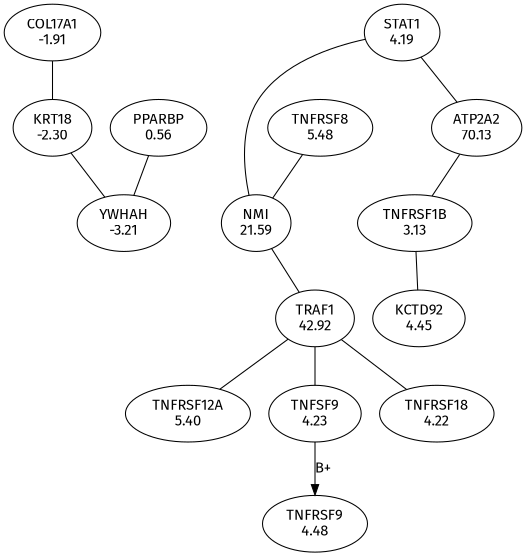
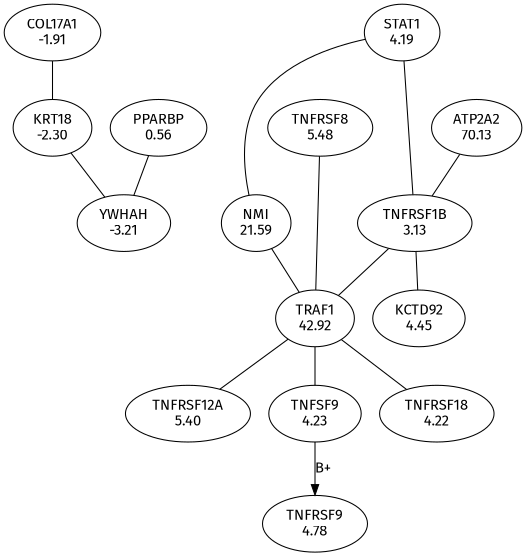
(439, 80) -> (408, 128)
(288, 176) -> (318, 223)
none -> (363, 272)
(315, 524) -> (315, 524)
